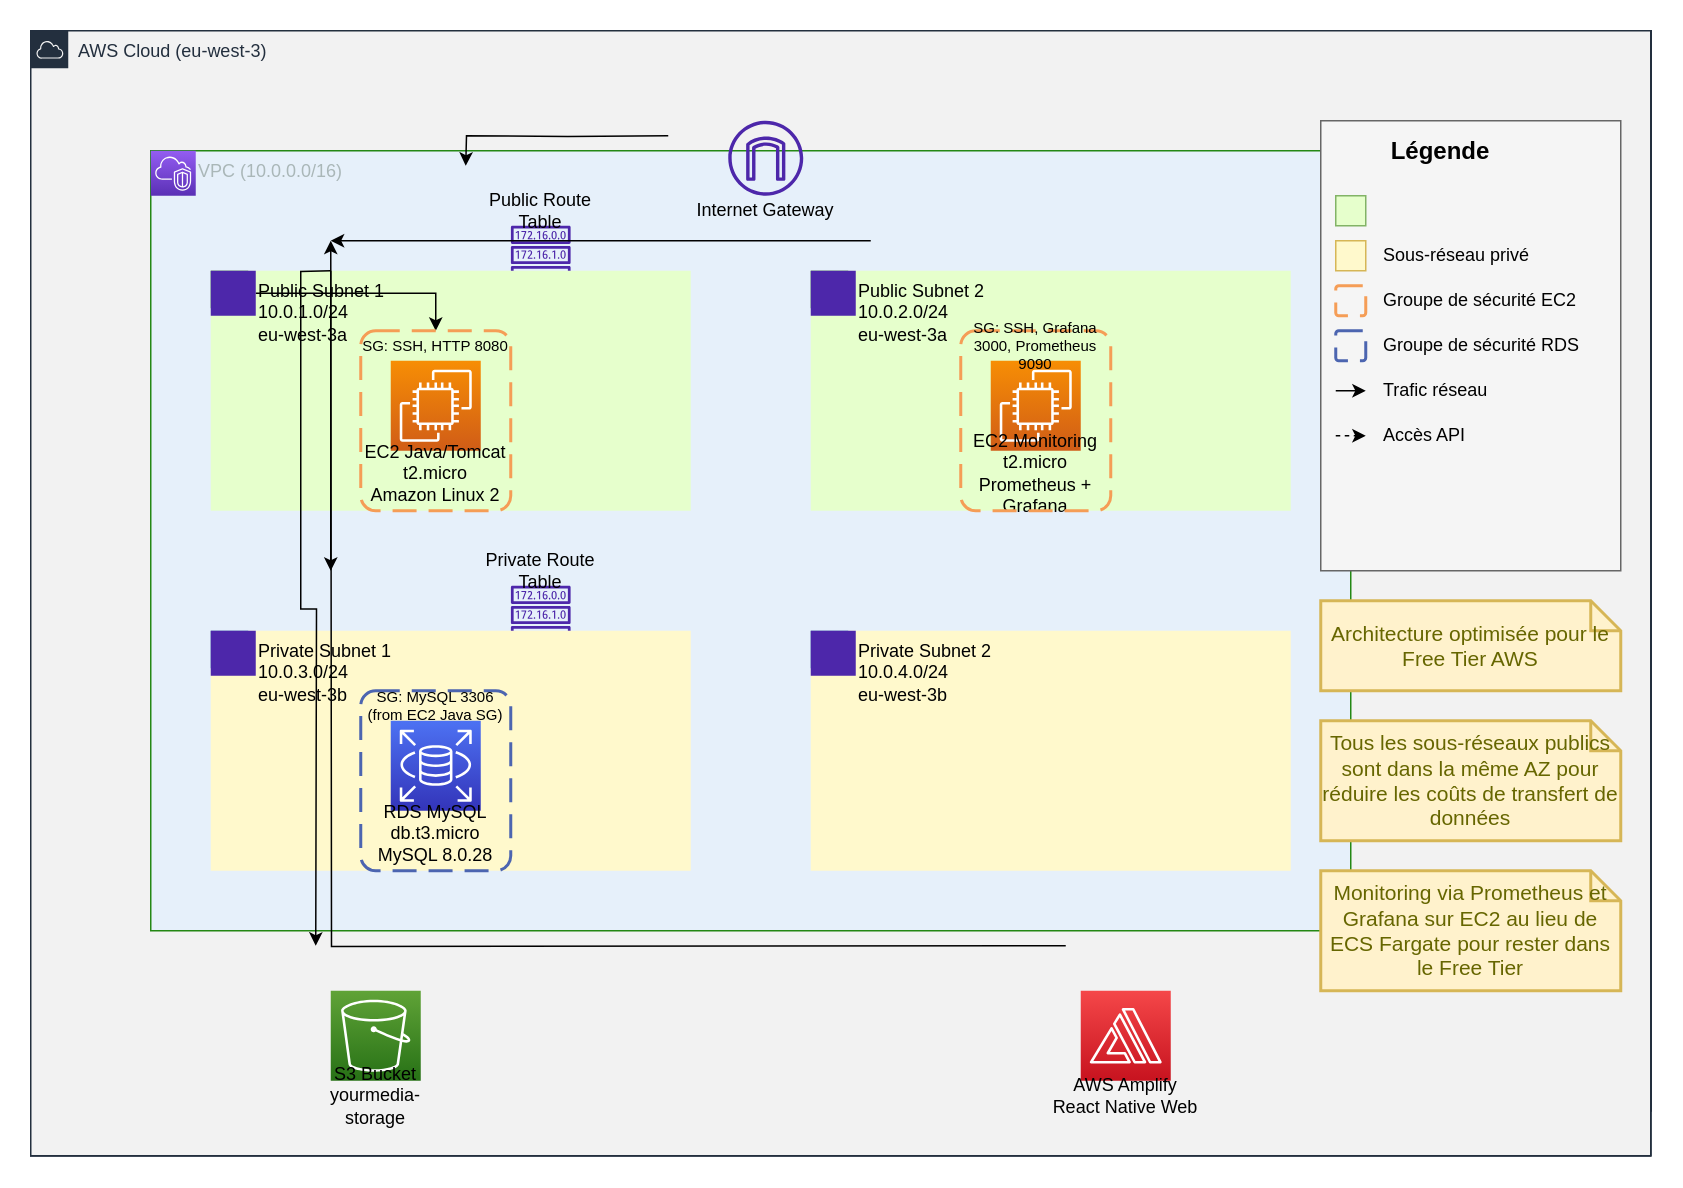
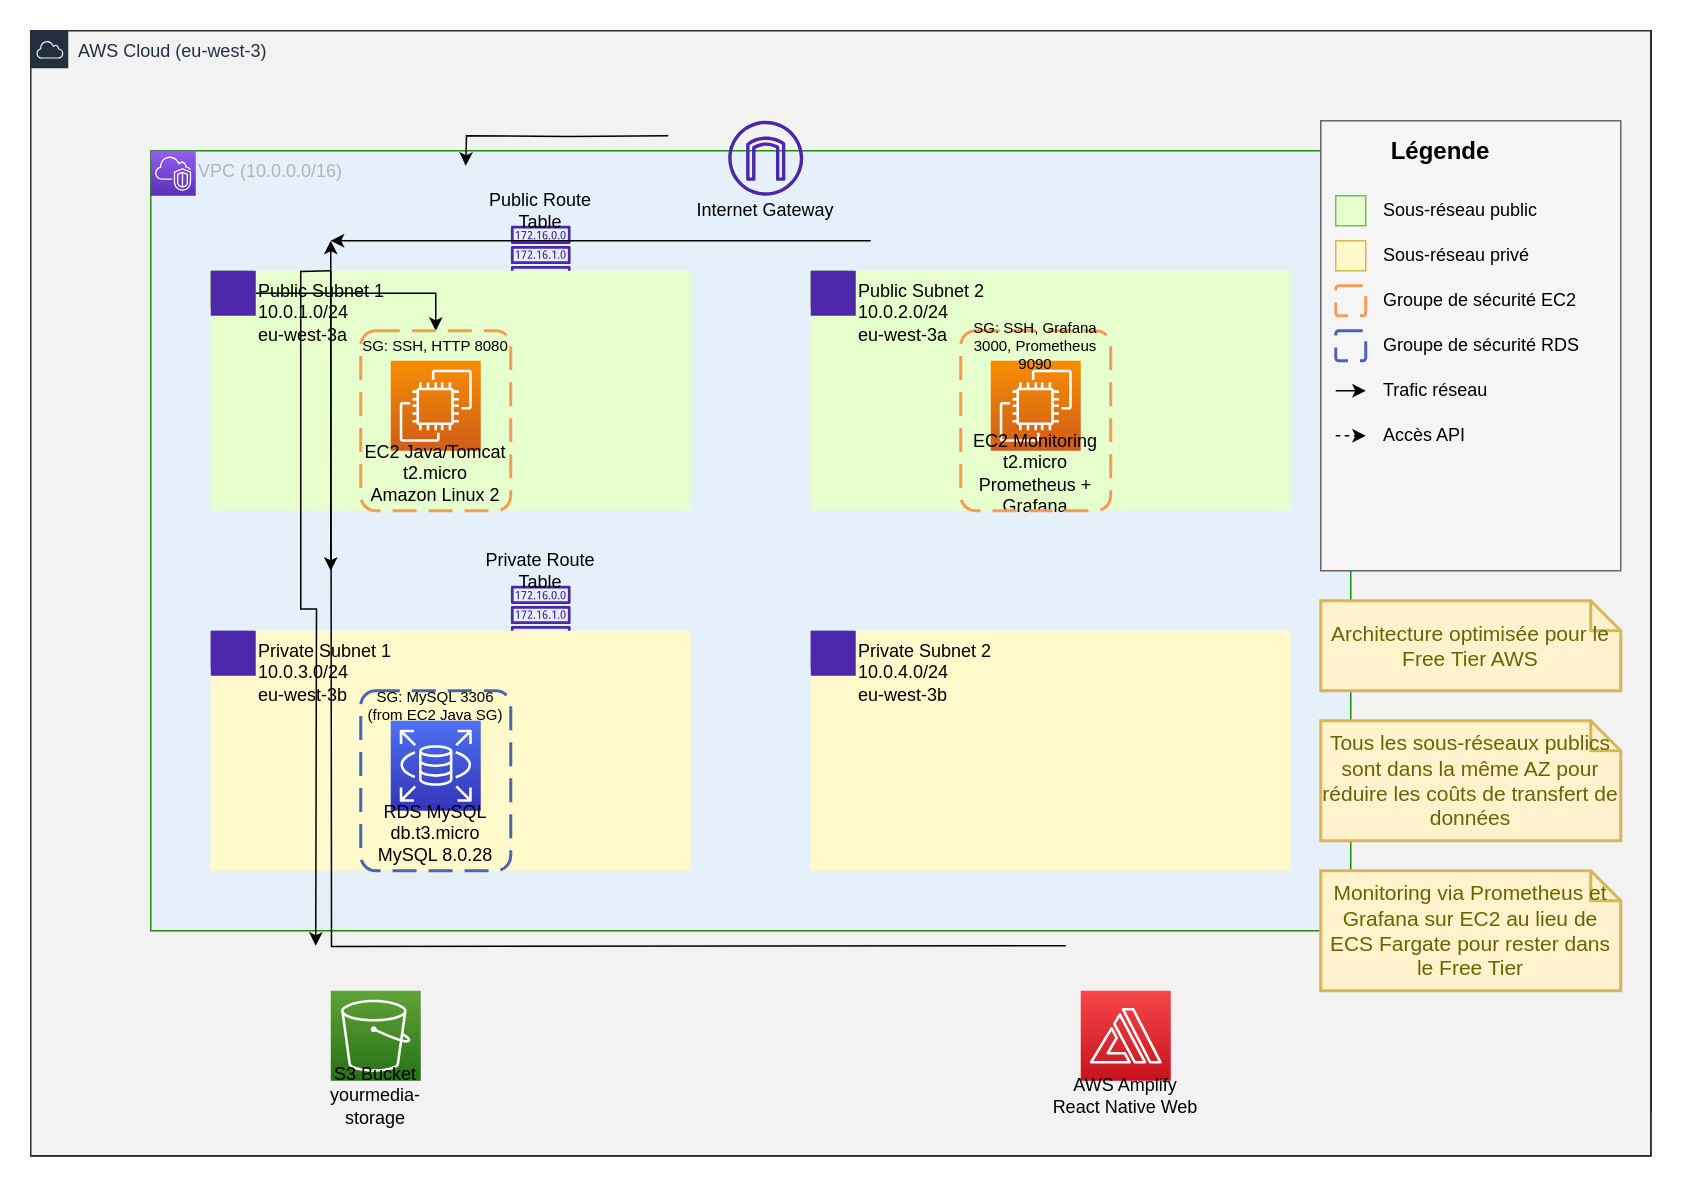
none -> (1493, 211)
